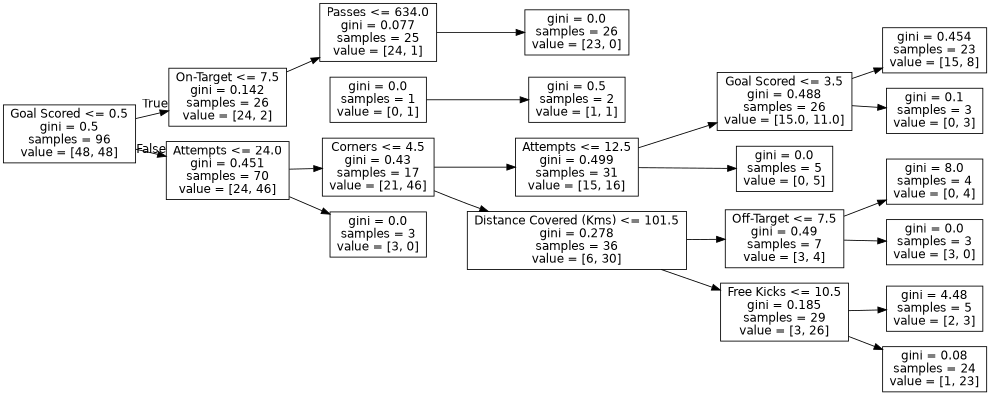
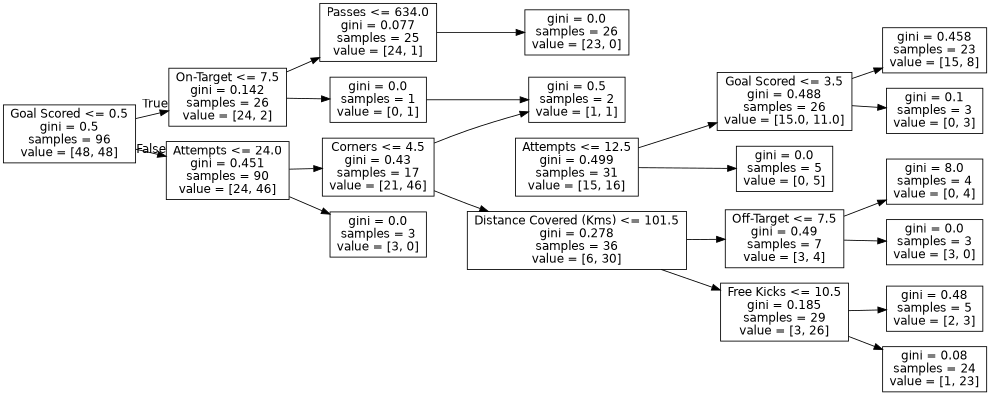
(935, 50) -> (935, 50)
none -> (304, 99)
(470, 167) -> (477, 127)
(228, 171) -> (228, 171)
(935, 309) -> (935, 309)
